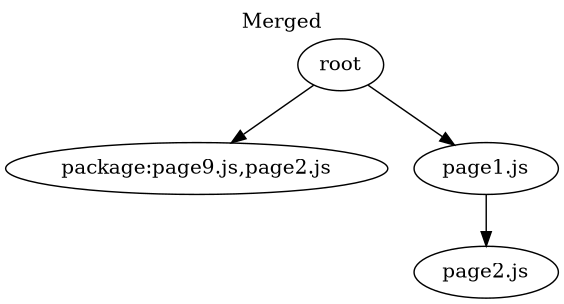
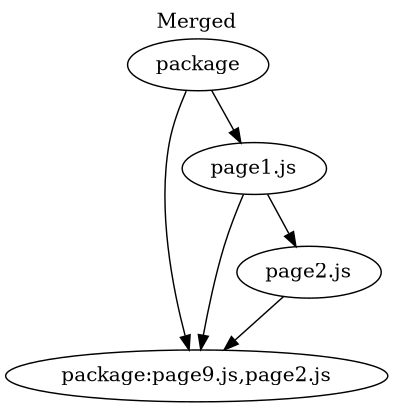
(341, 65) -> (198, 65)
none -> (219, 264)
none -> (259, 318)
